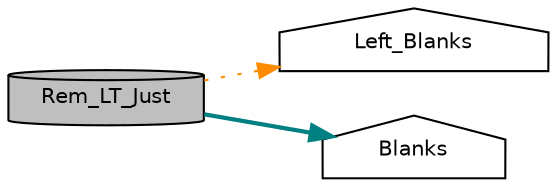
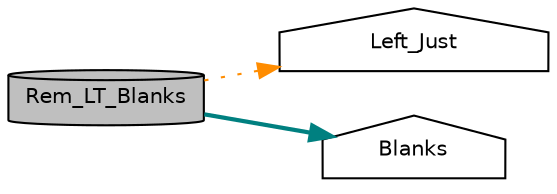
(414, 43) -> (414, 43)
(106, 98) -> (106, 98)
